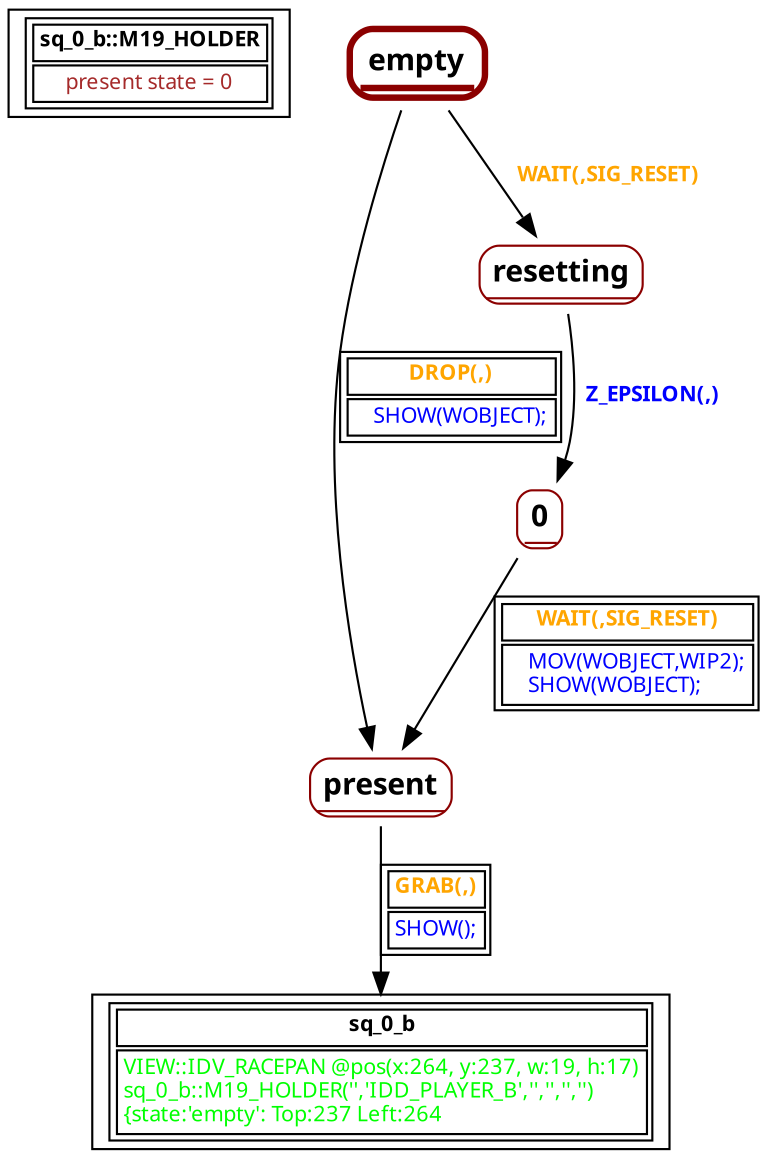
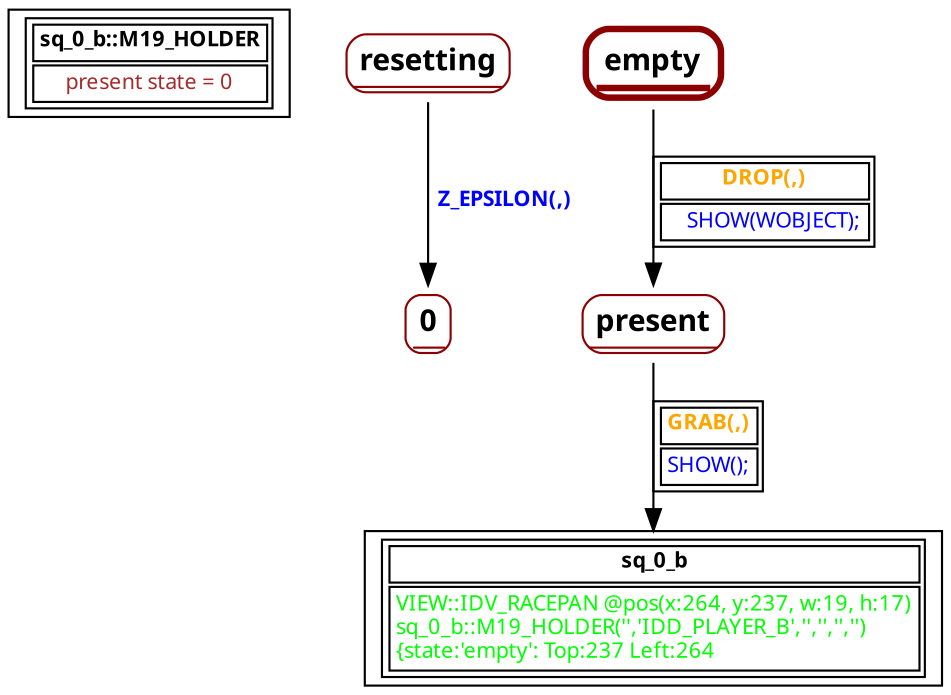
(486, 164) -> none
(466, 644) -> none
